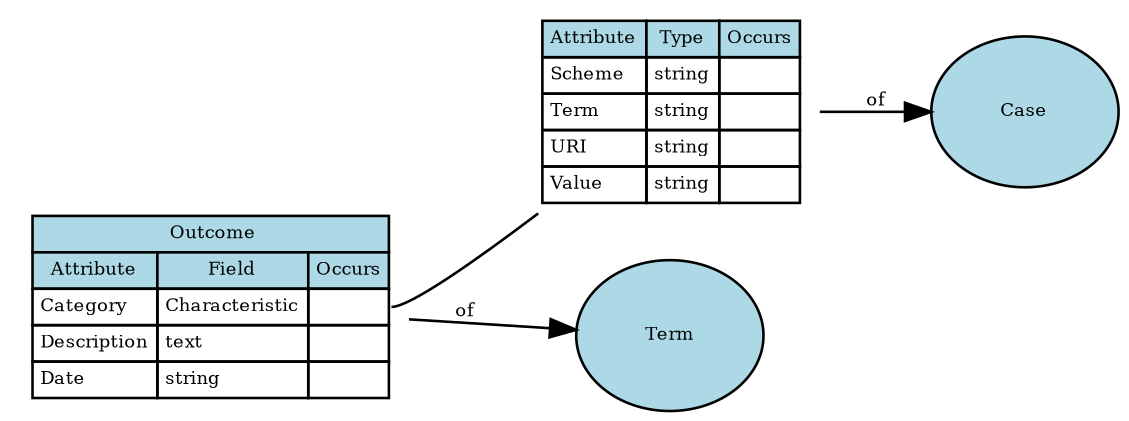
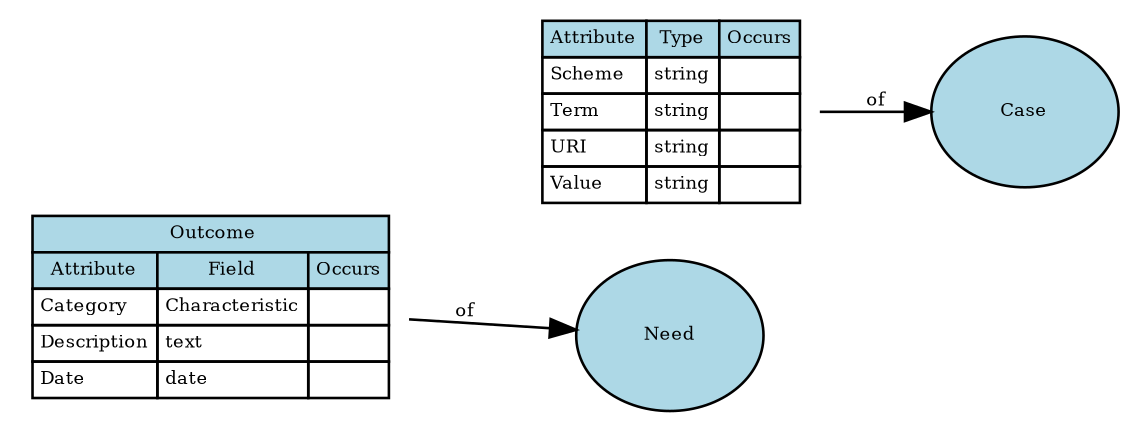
(468, 265) -> none
(670, 336) -> (670, 336)
(194, 379) -> (187, 379)
